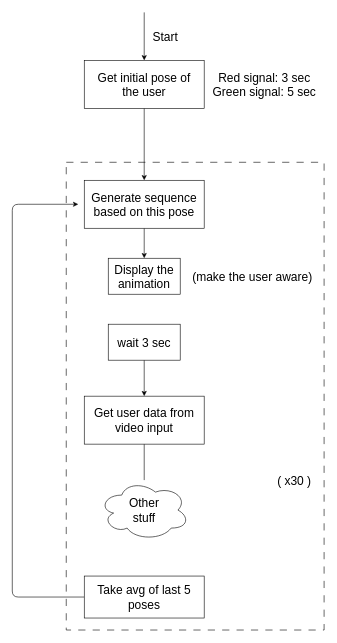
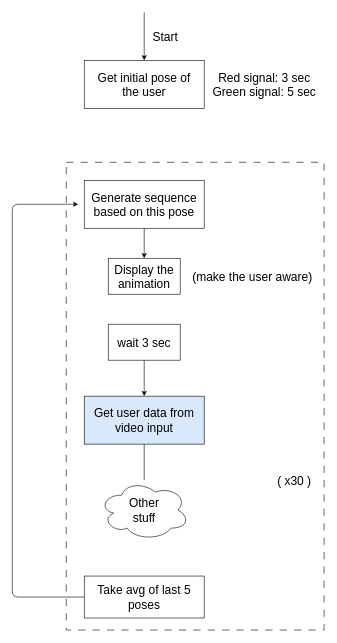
(144, 174) -> none
(144, 420) -> (144, 420)
